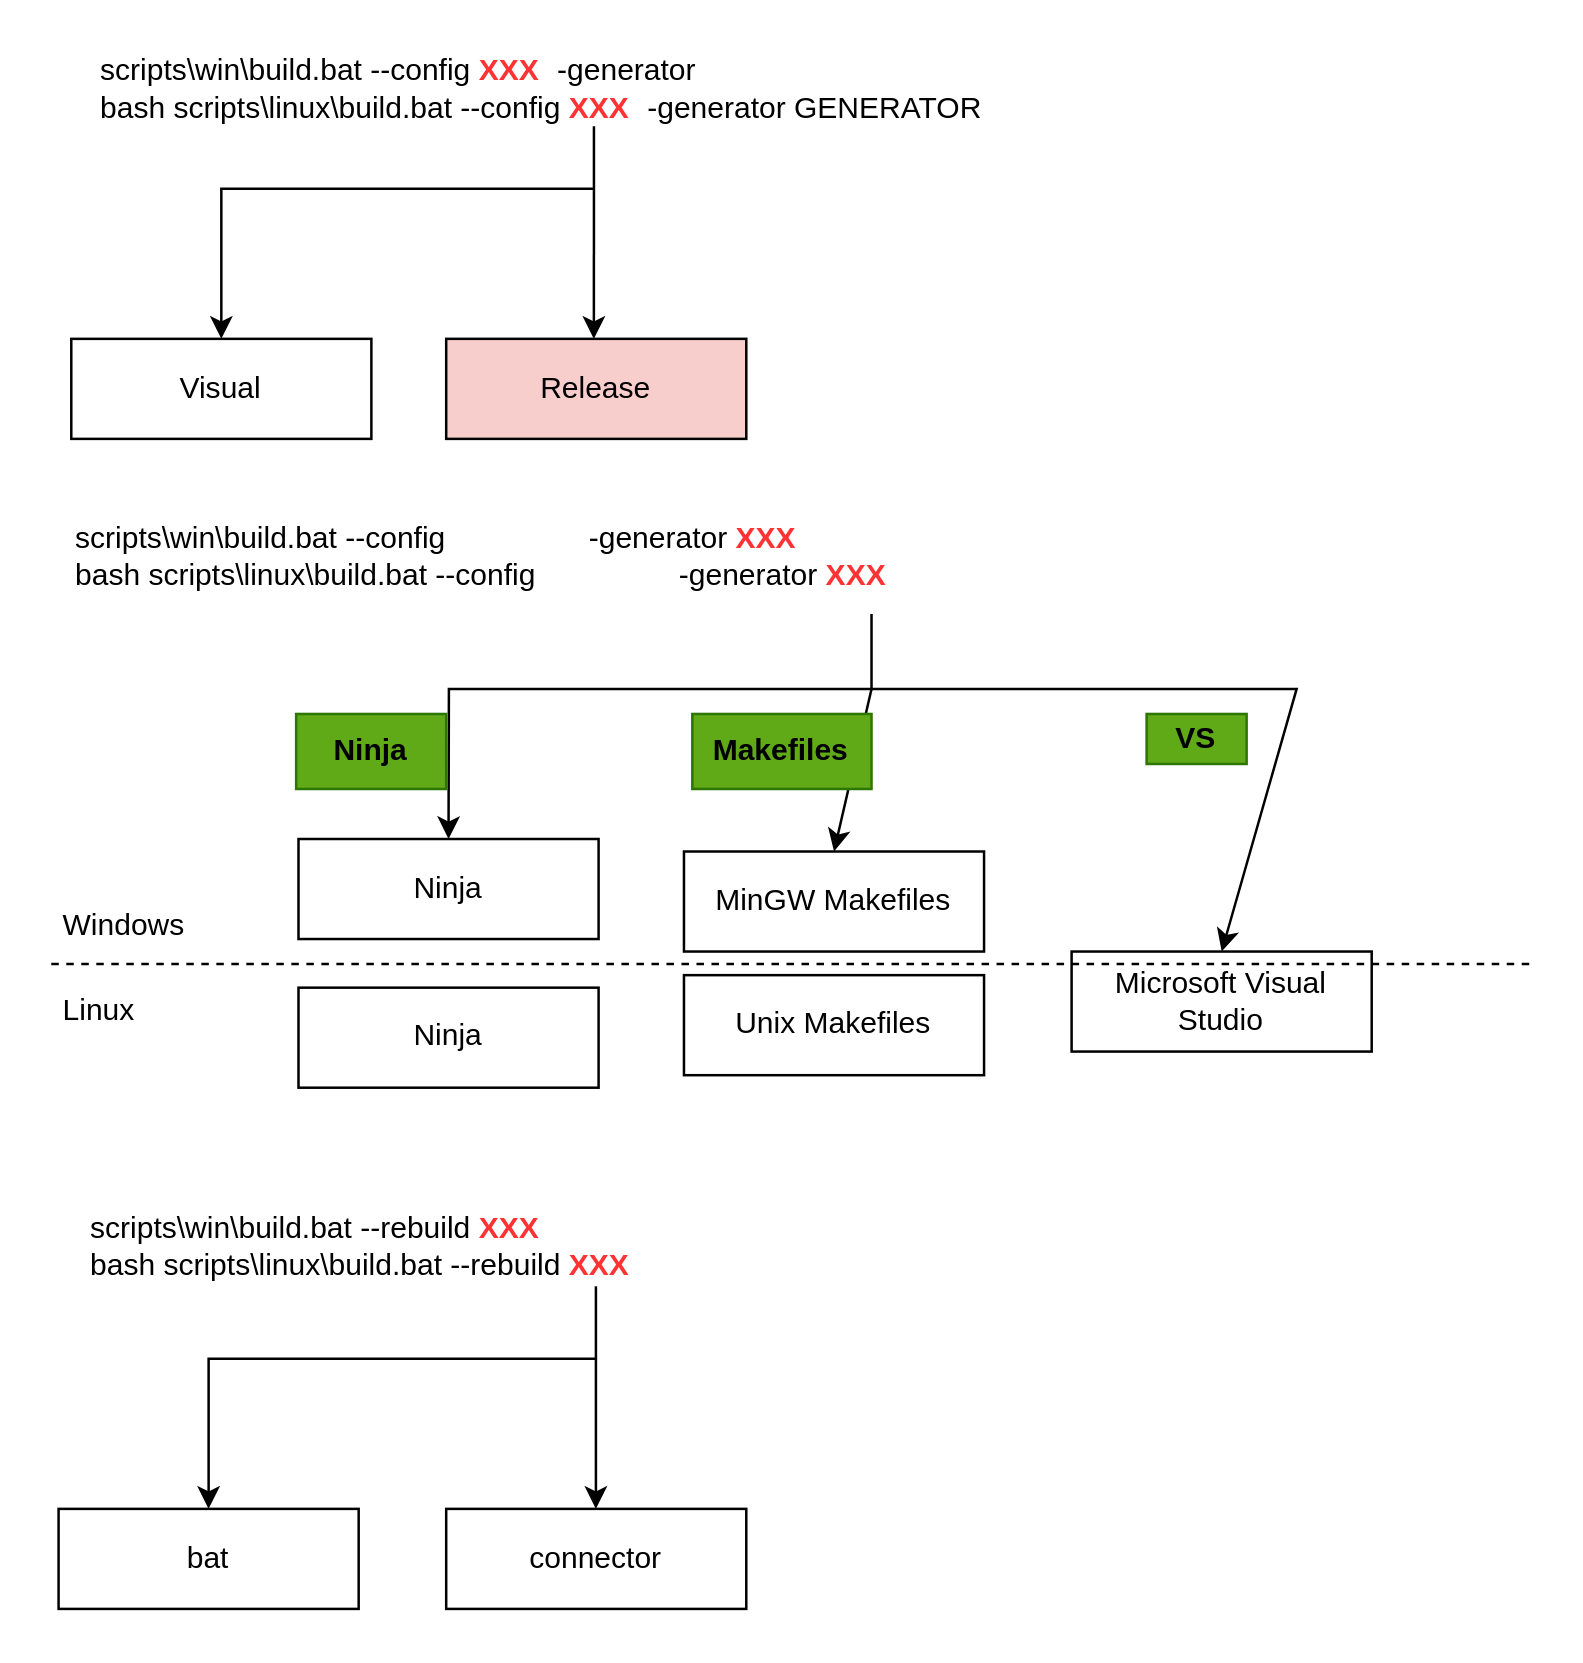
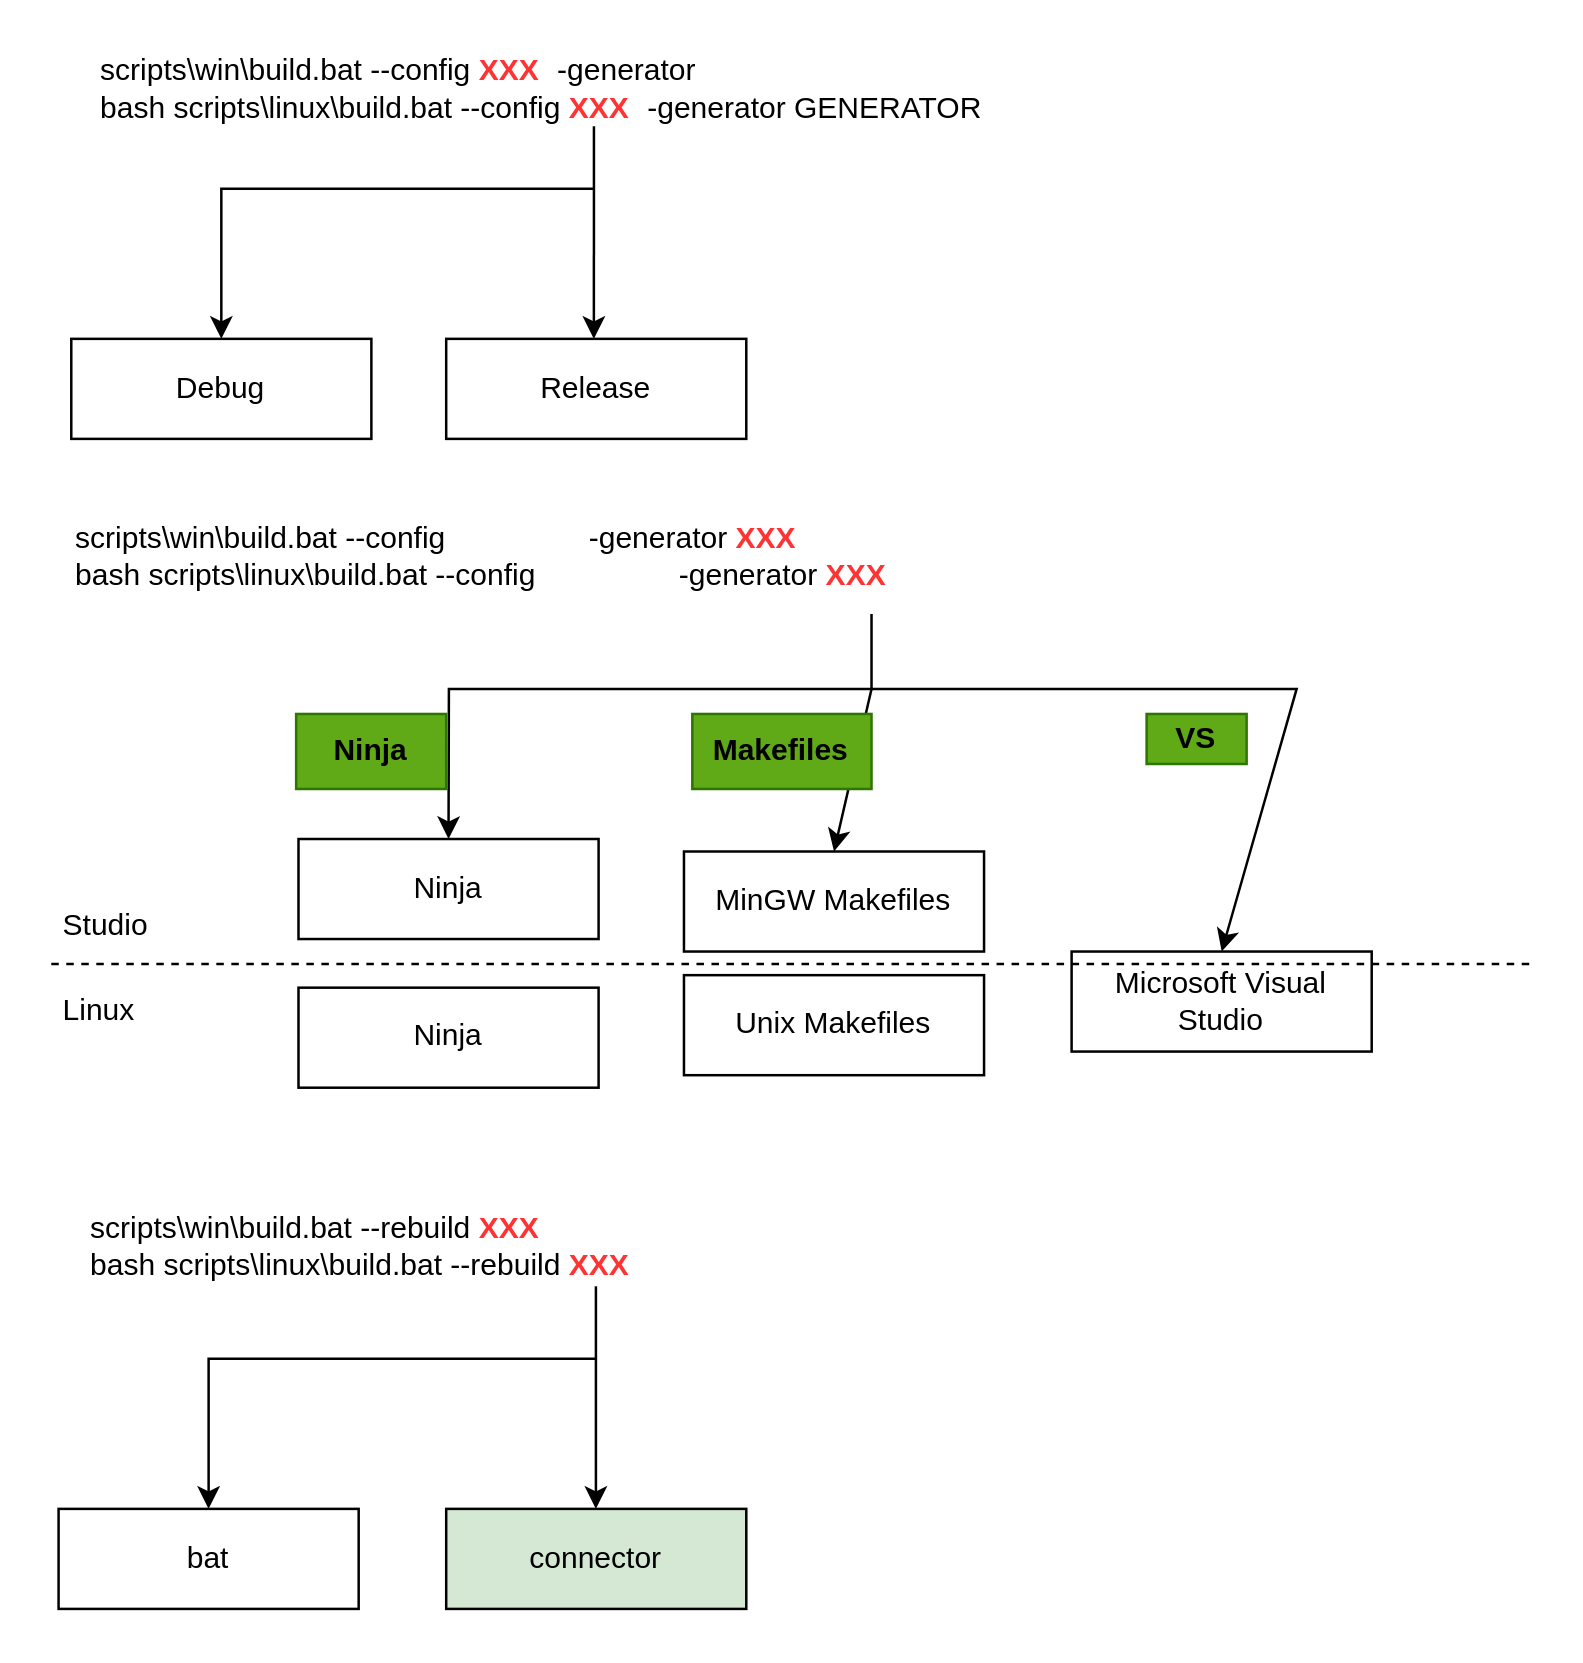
(221, 389) -> (221, 389)
(596, 389) -> (596, 389)
(119, 926) -> (110, 926)
(596, 1558) -> (596, 1558)
